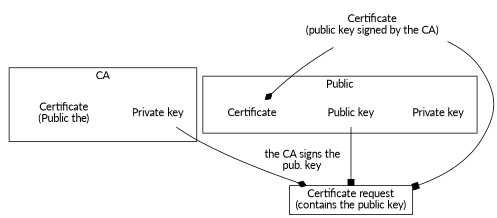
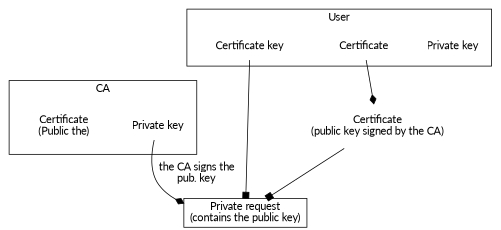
(301, 69) -> (369, 77)
(340, 85) -> (339, 18)
(351, 113) -> (250, 46)
(351, 200) -> (245, 213)
